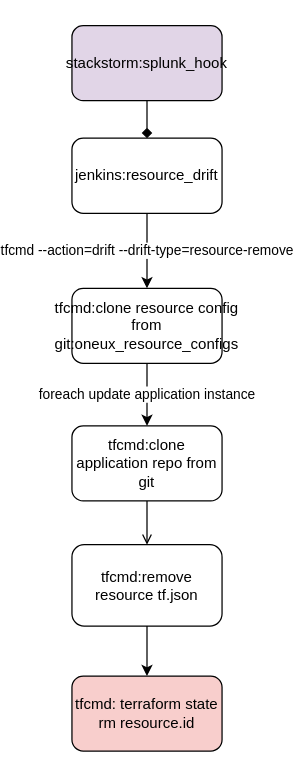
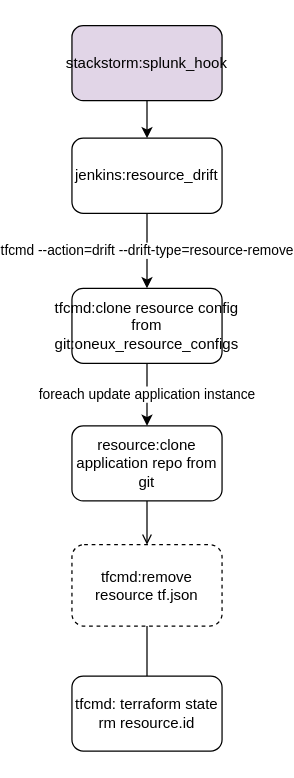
(147, 127) -> (147, 128)
(147, 463) -> (147, 463)
(147, 585) -> (147, 585)
(147, 666) -> (147, 669)
(147, 713) -> (147, 713)
